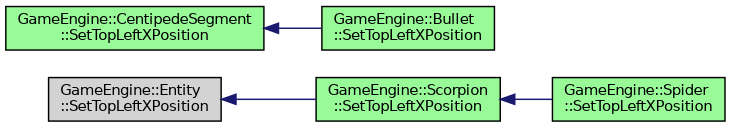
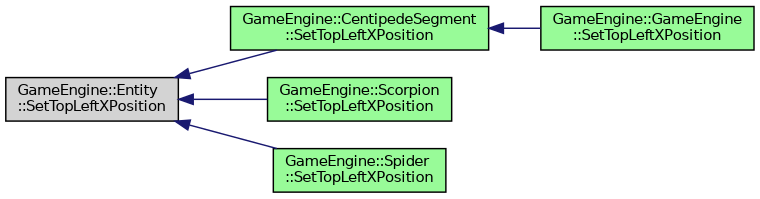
(408, 28) -> (647, 28)
none -> (233, 62)
(533, 99) -> (233, 137)
